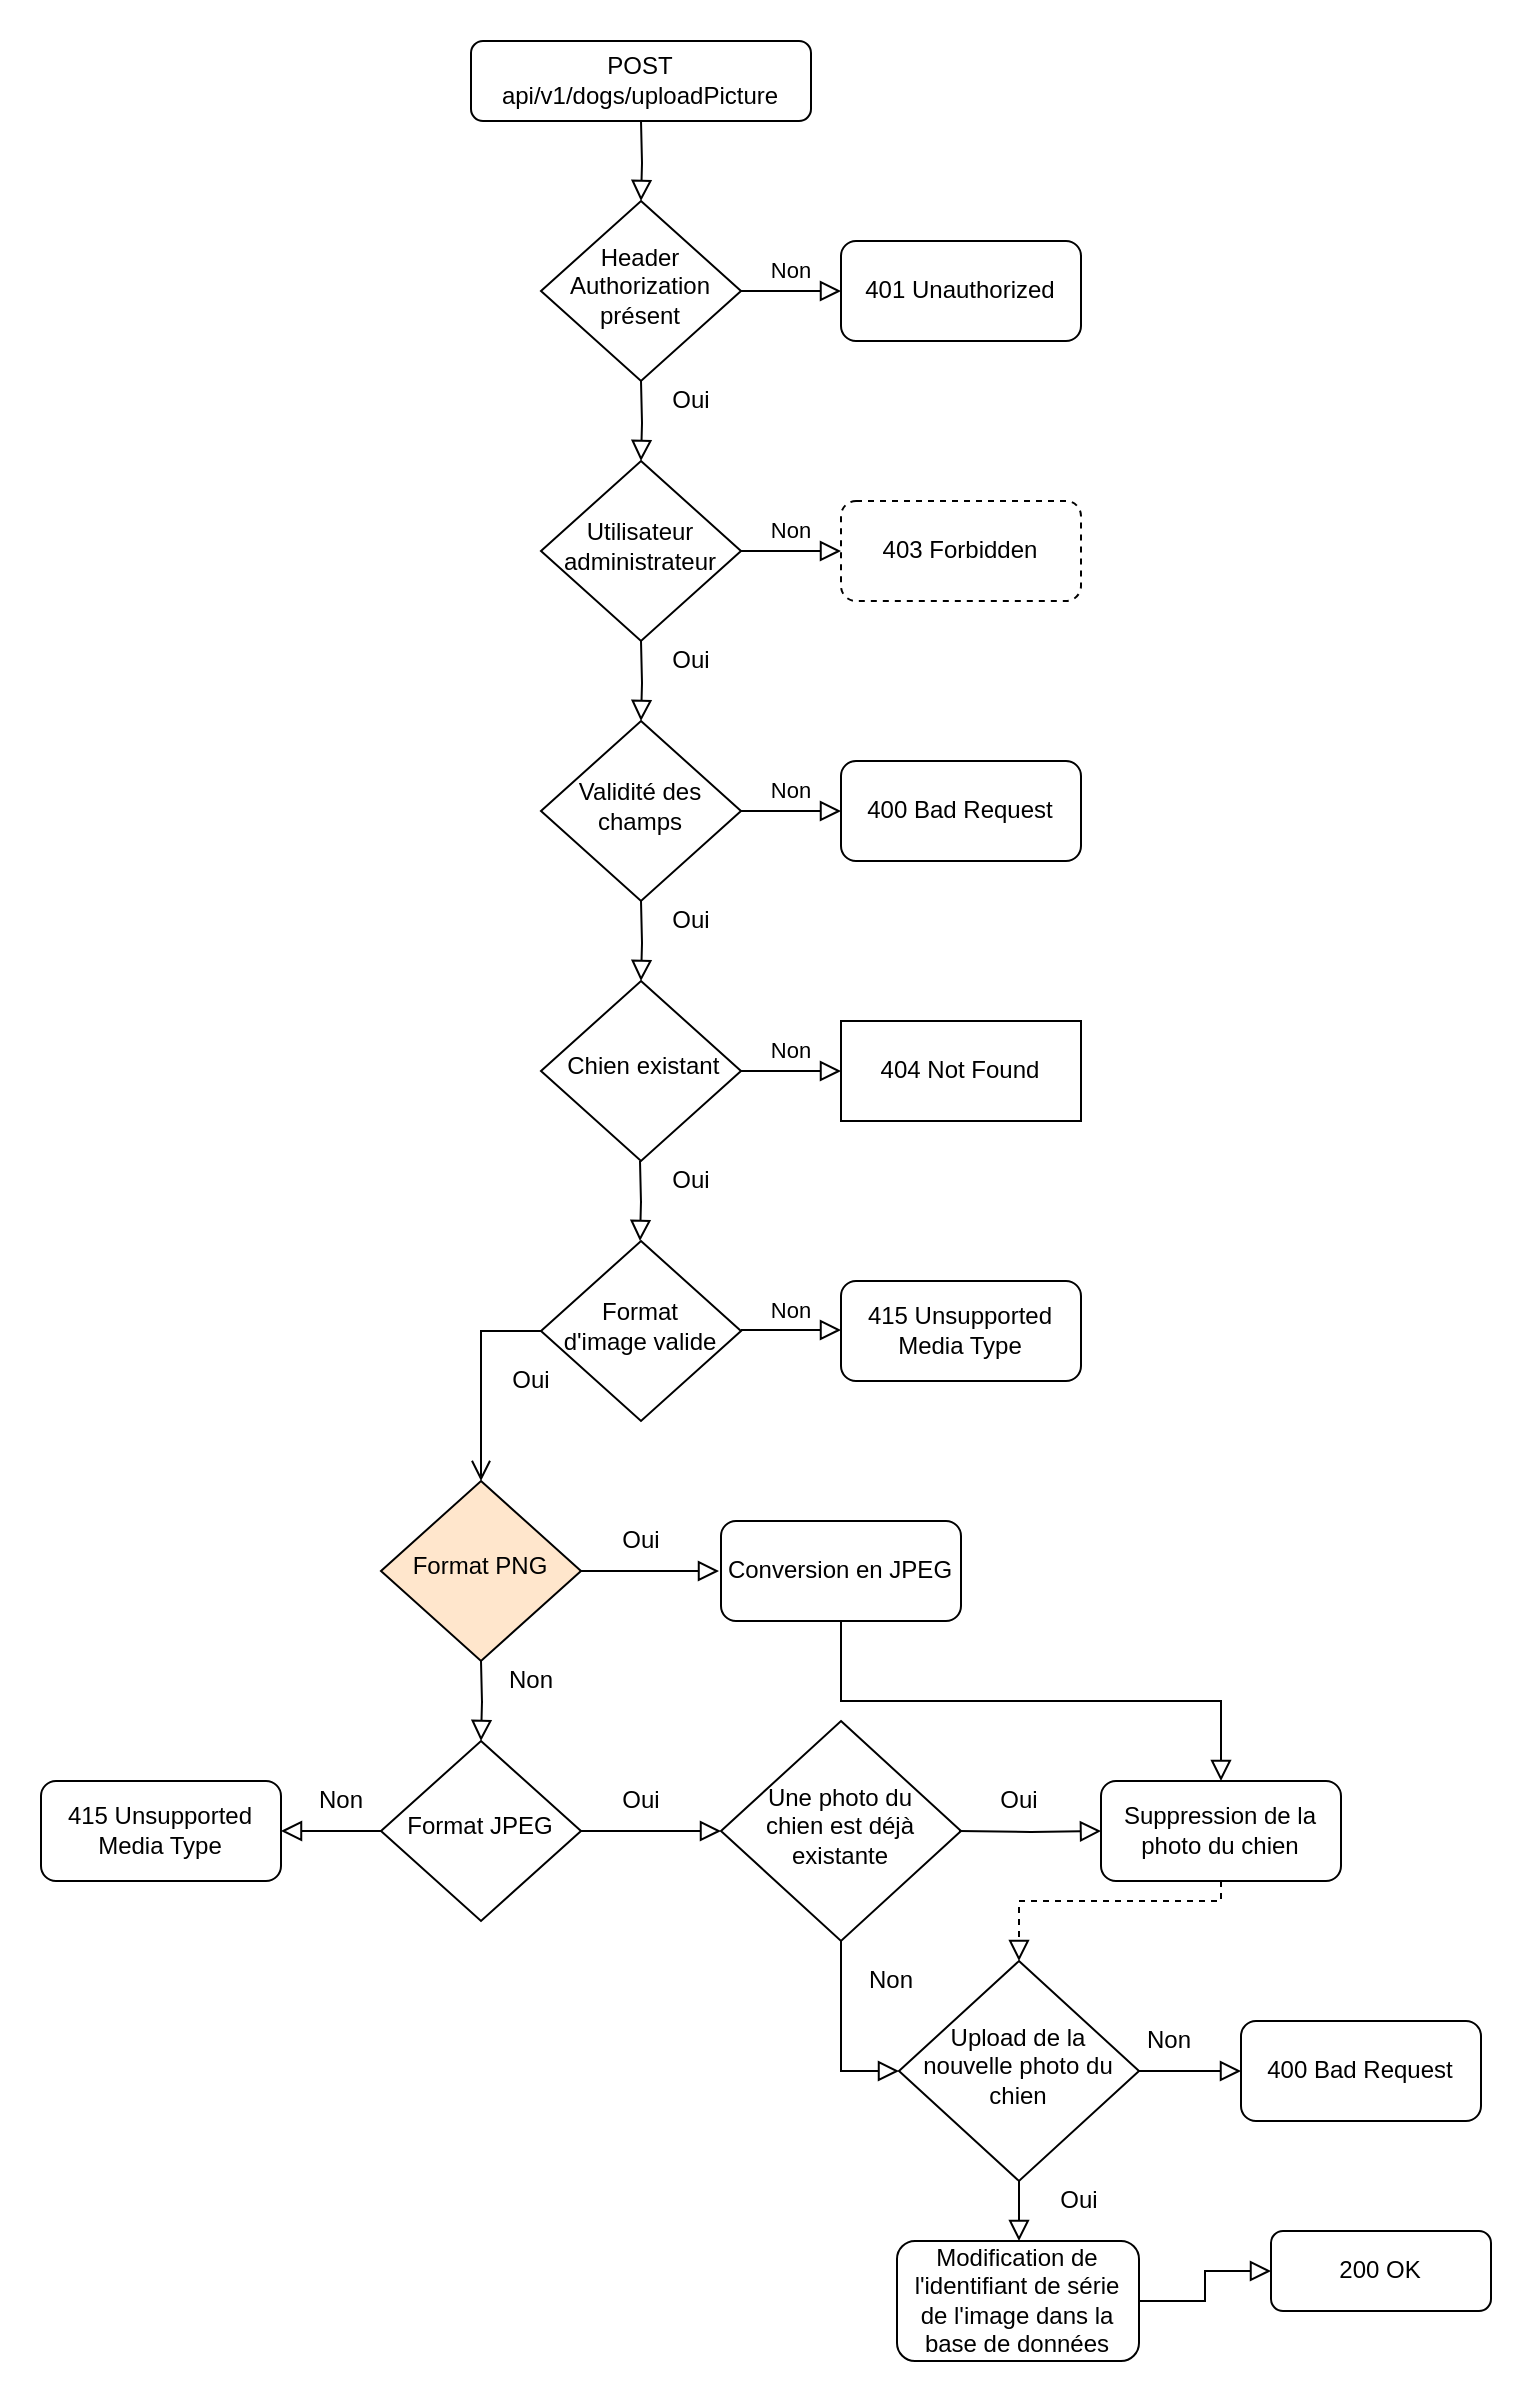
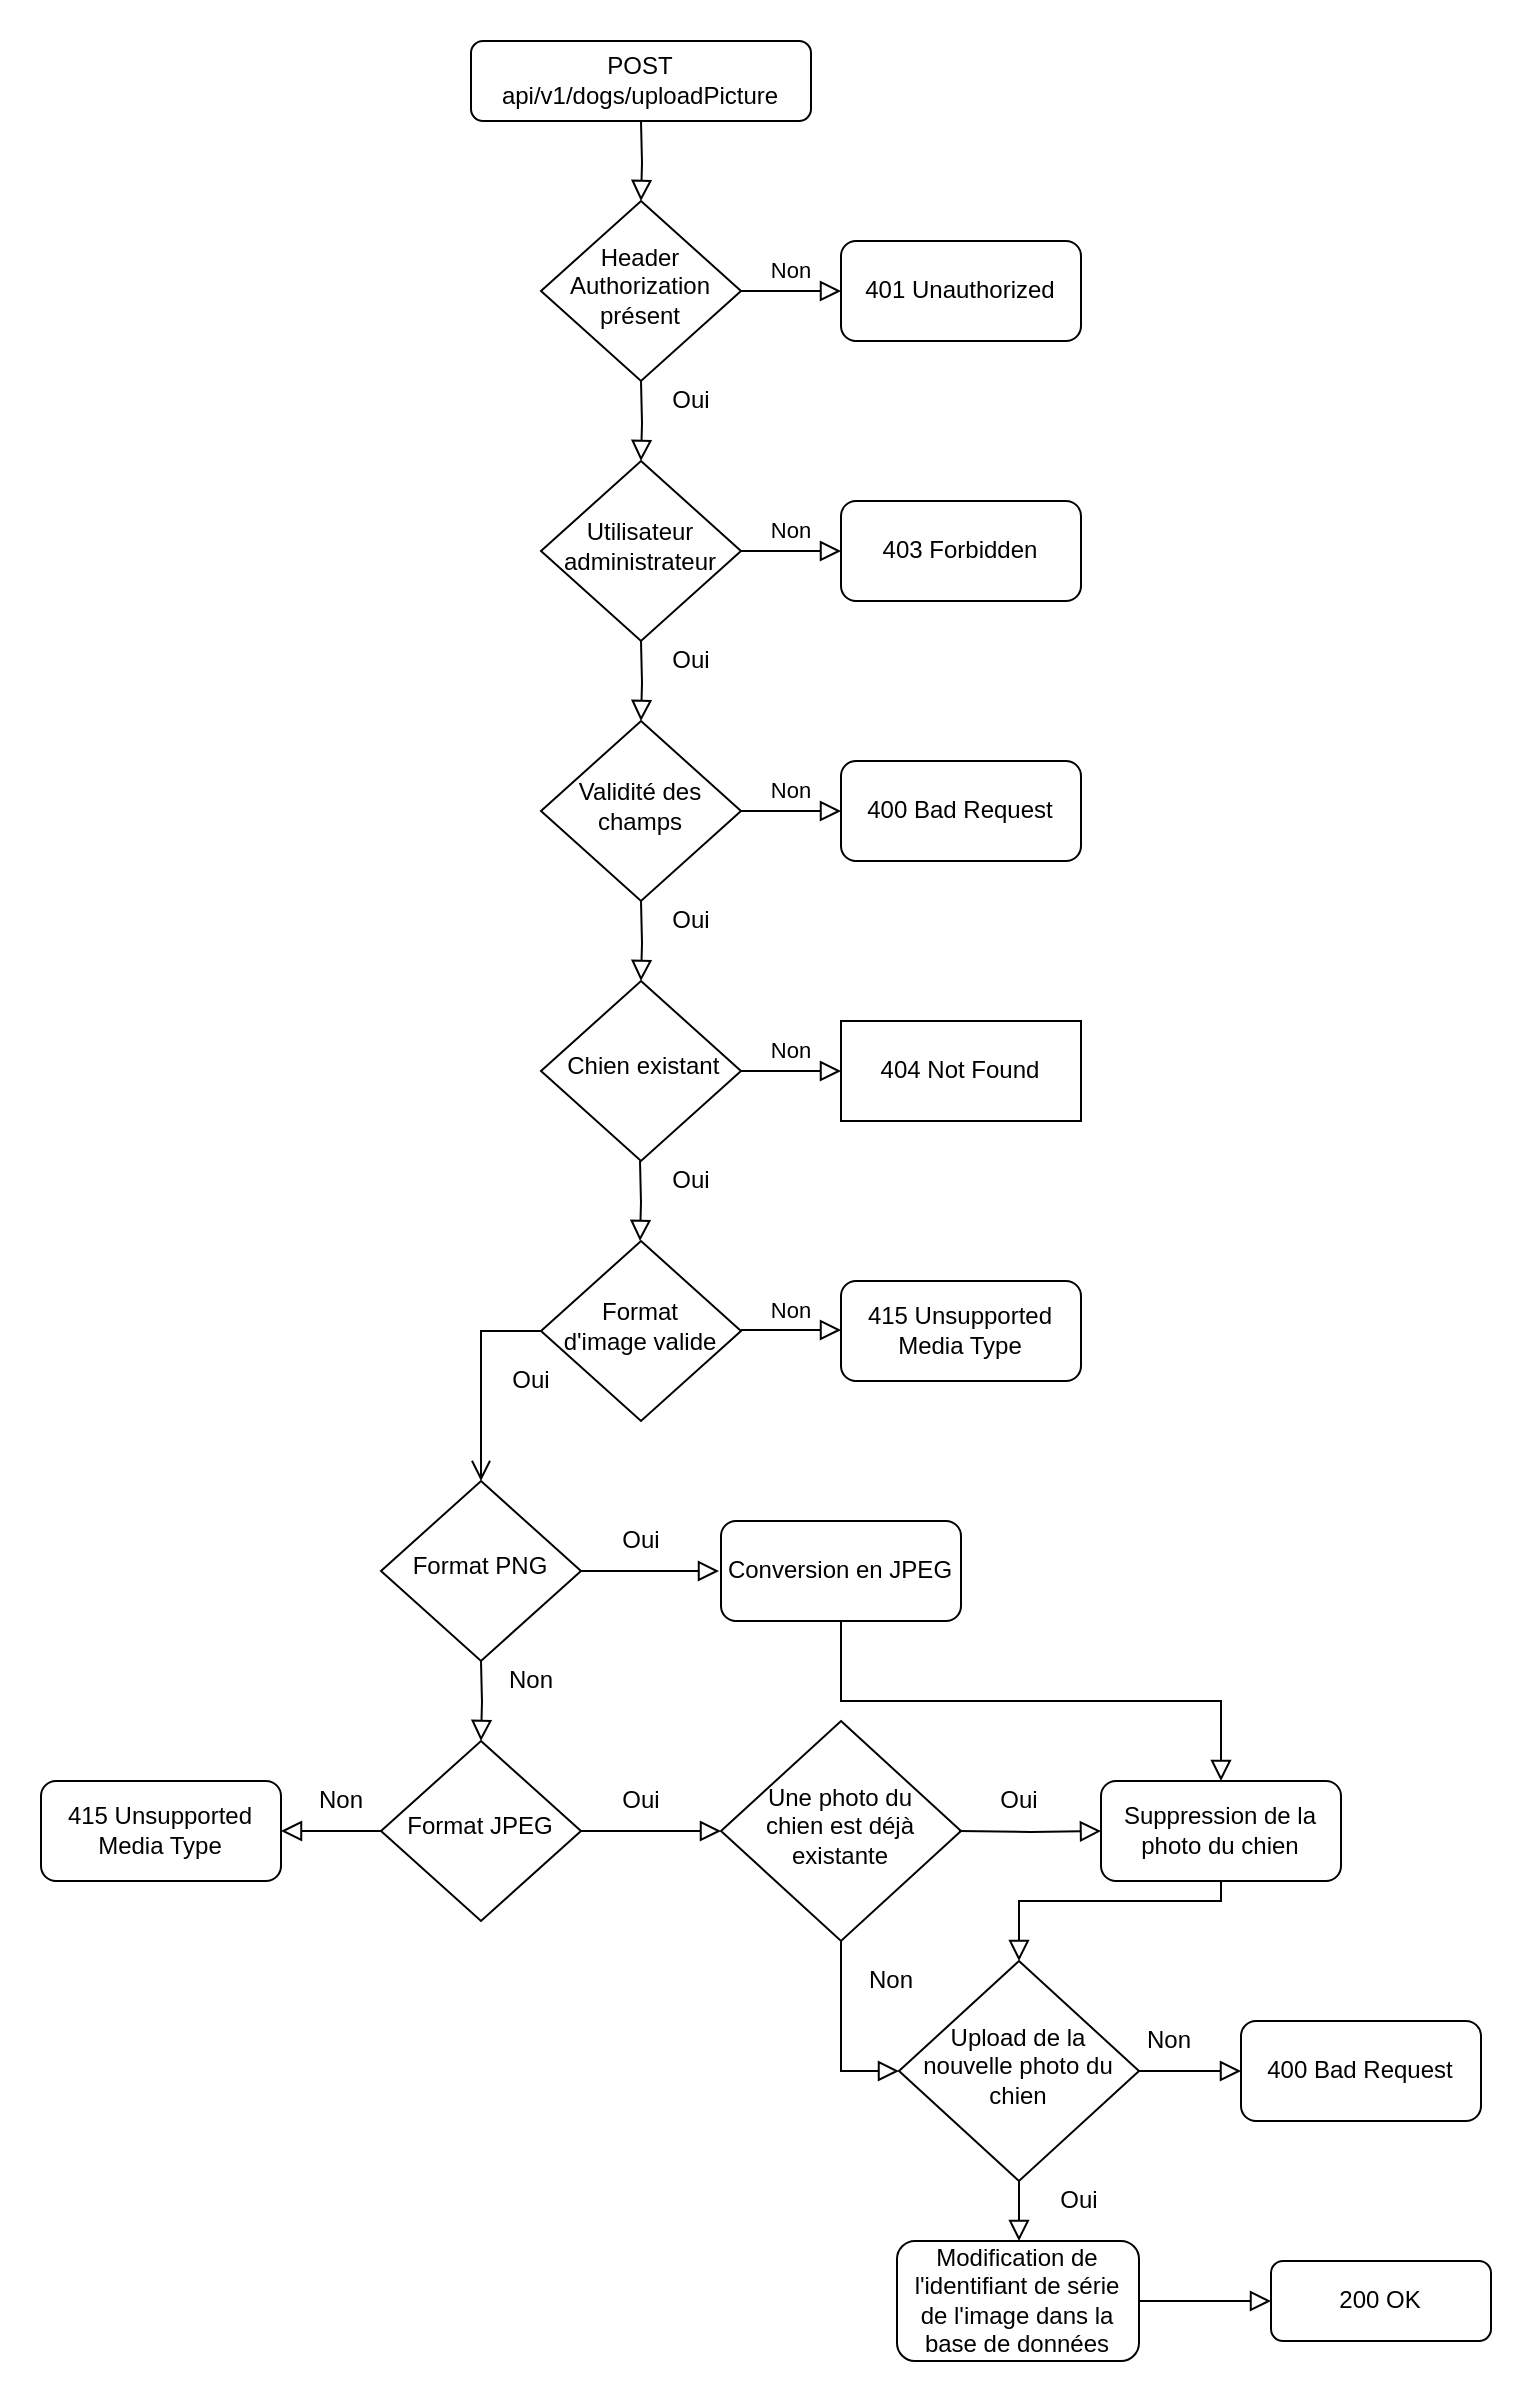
(961, 551) -> (961, 551)
(481, 1571) -> (481, 1571)
(1109, 1901) -> (1109, 1901)
(1381, 2271) -> (1381, 2301)
